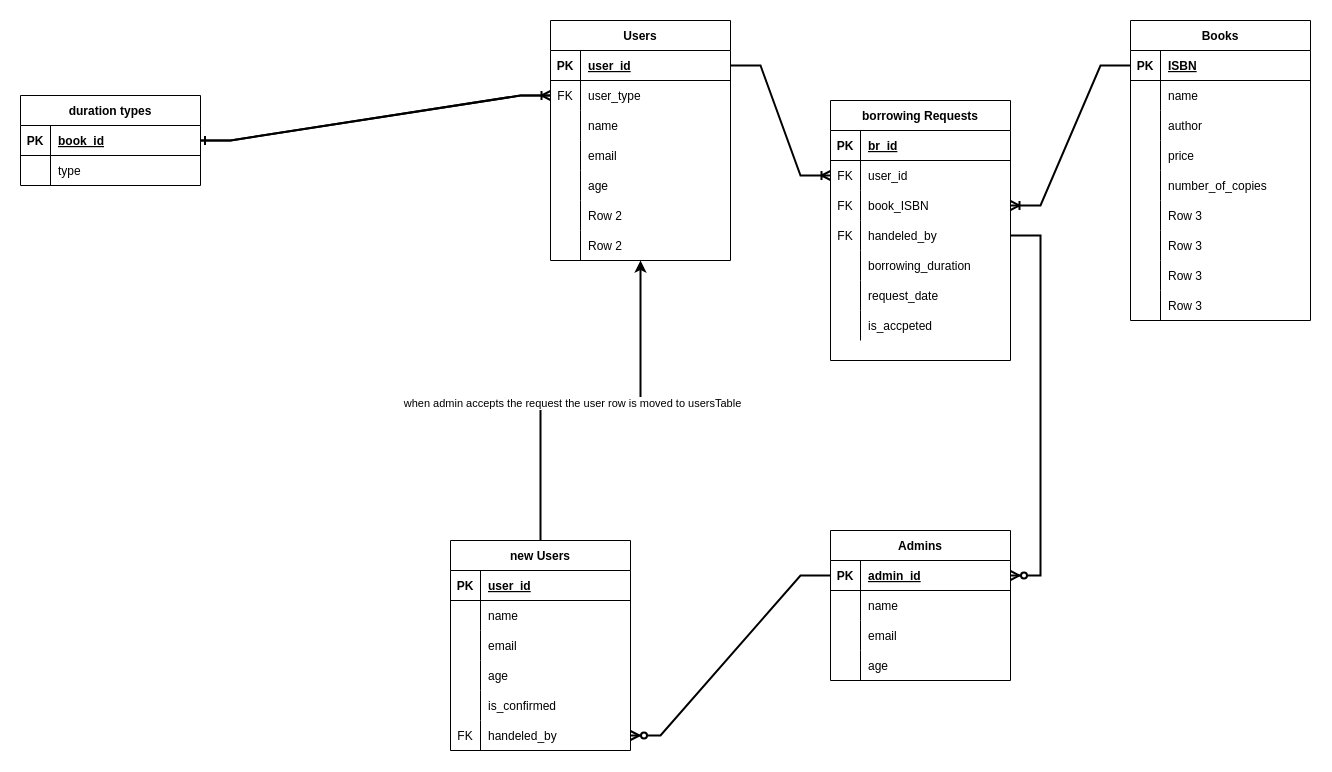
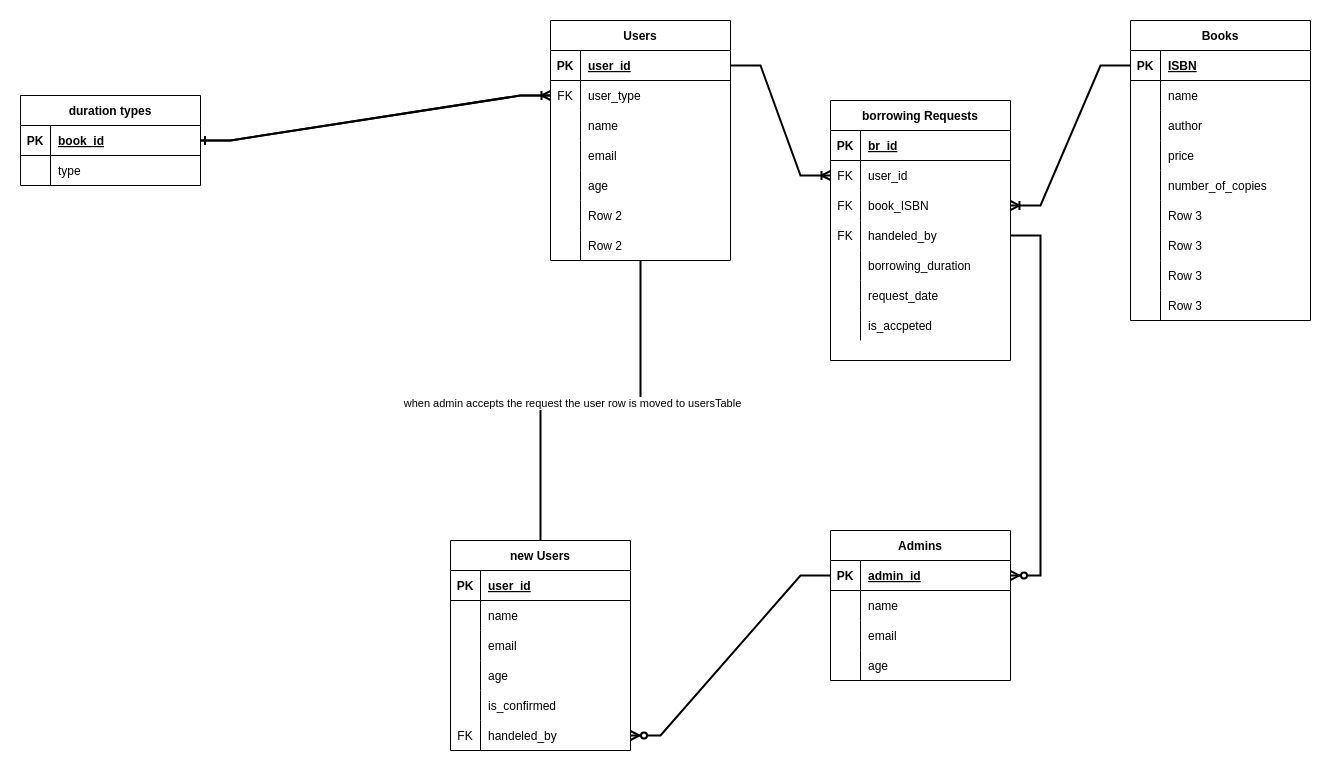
(641, 271) -> (641, 268)
